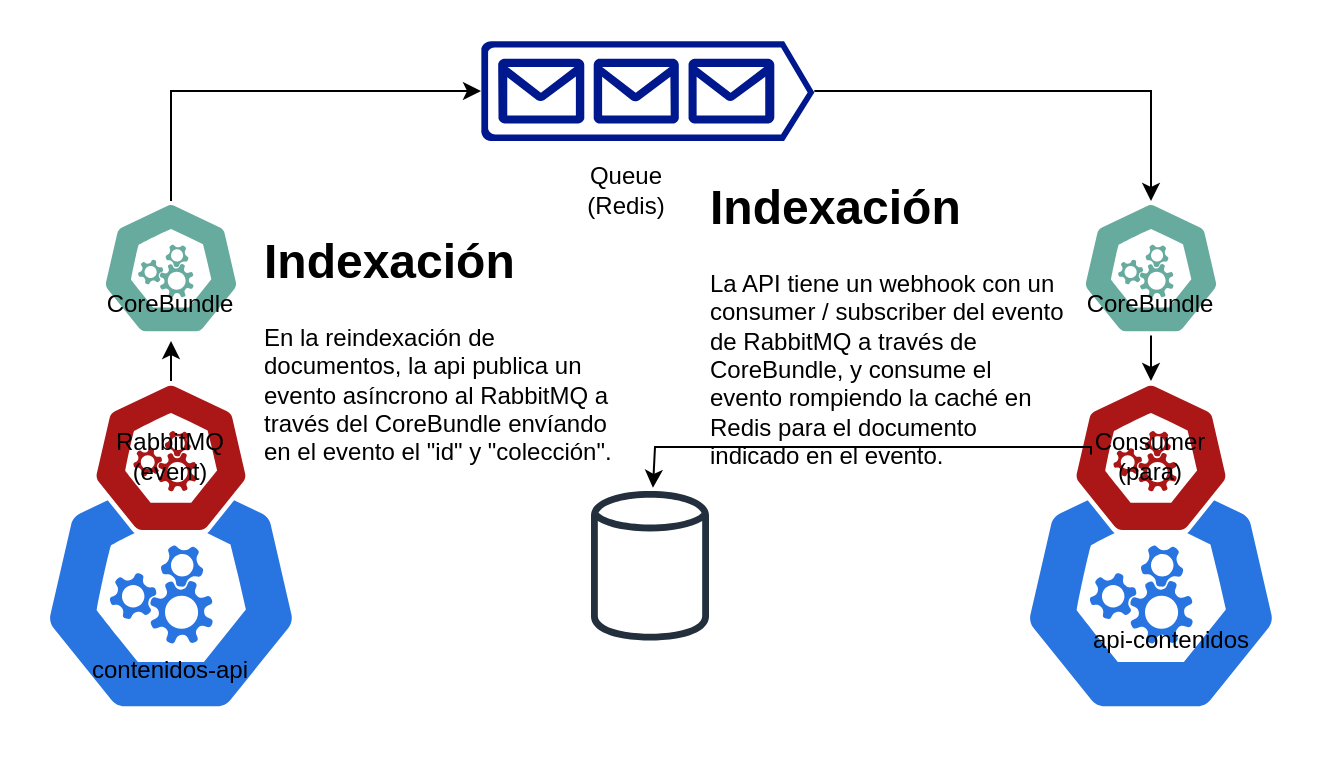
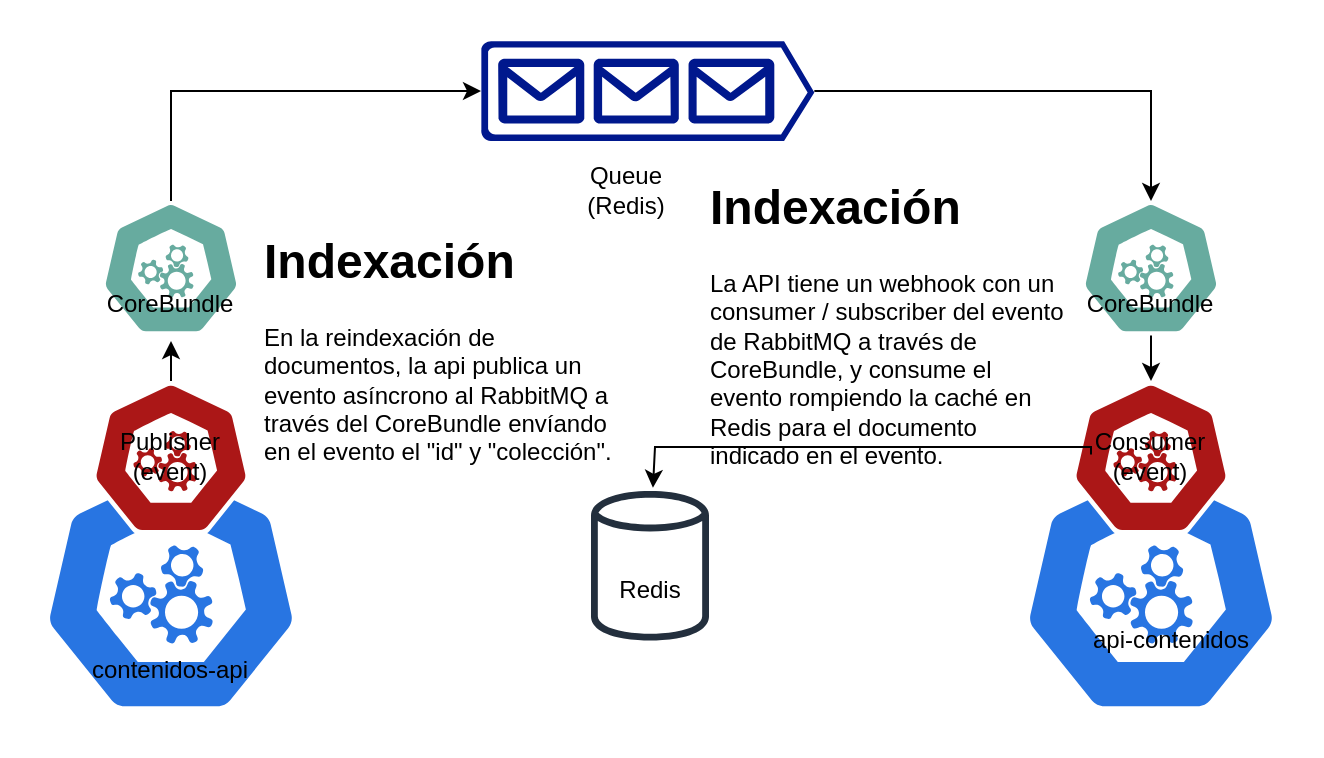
(171, 457) -> (171, 457)
(1151, 457) -> (1151, 457)
none -> (651, 591)
